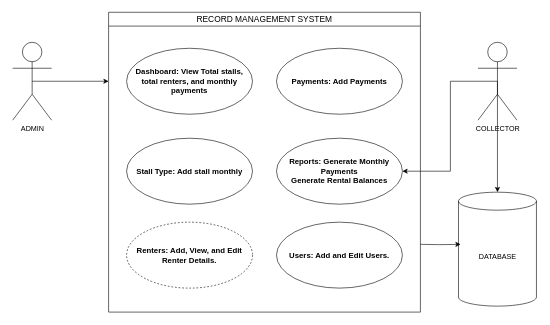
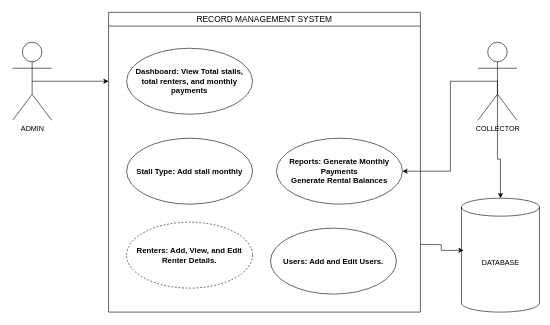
(339, 81) -> none
(497, 249) -> (500, 255)
(339, 255) -> (333, 261)
